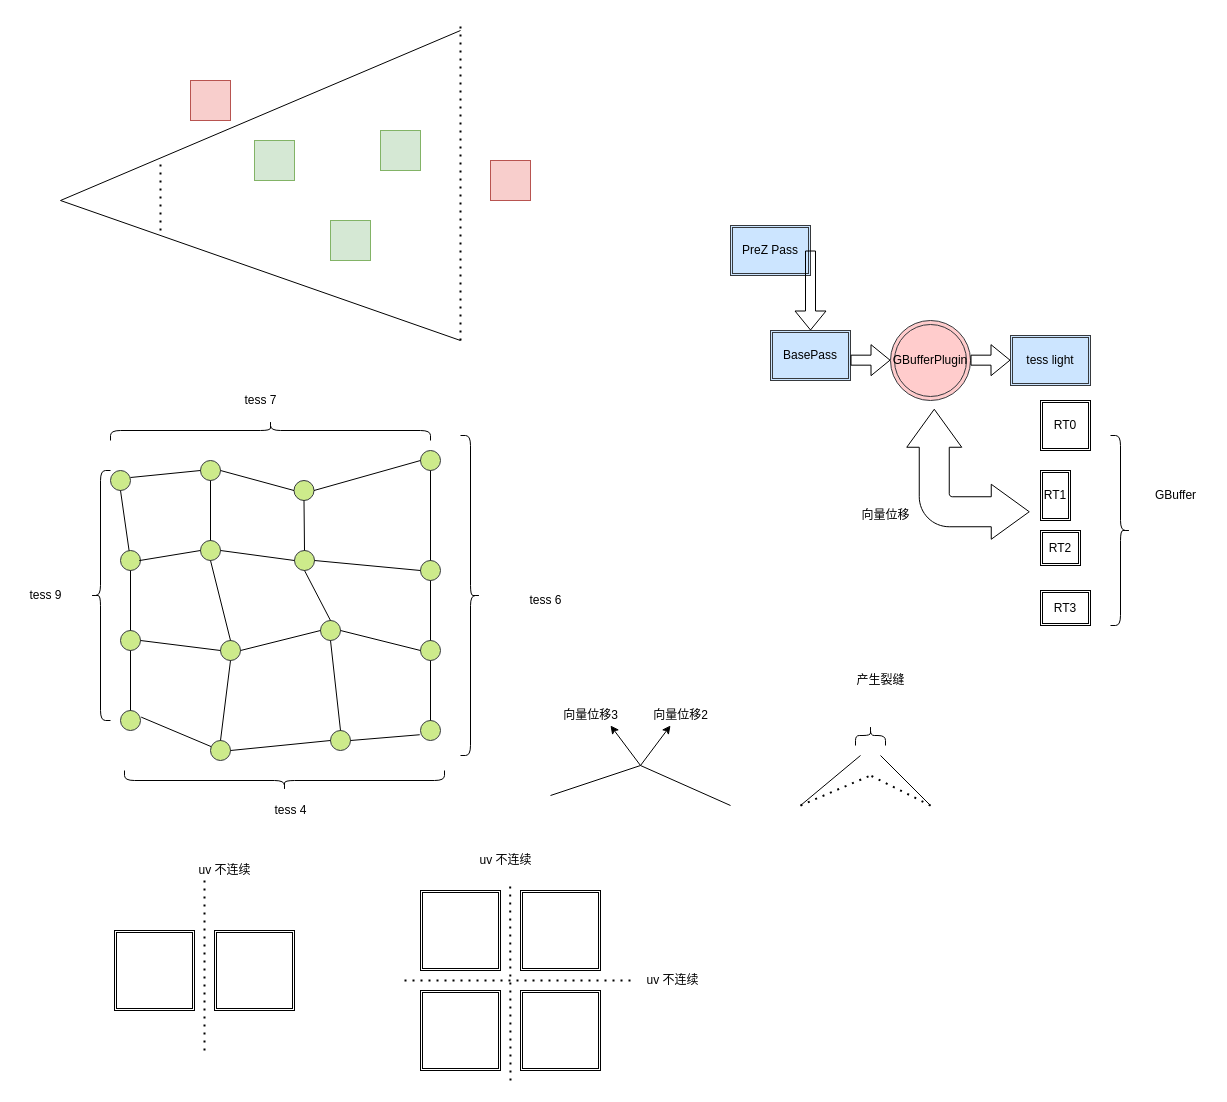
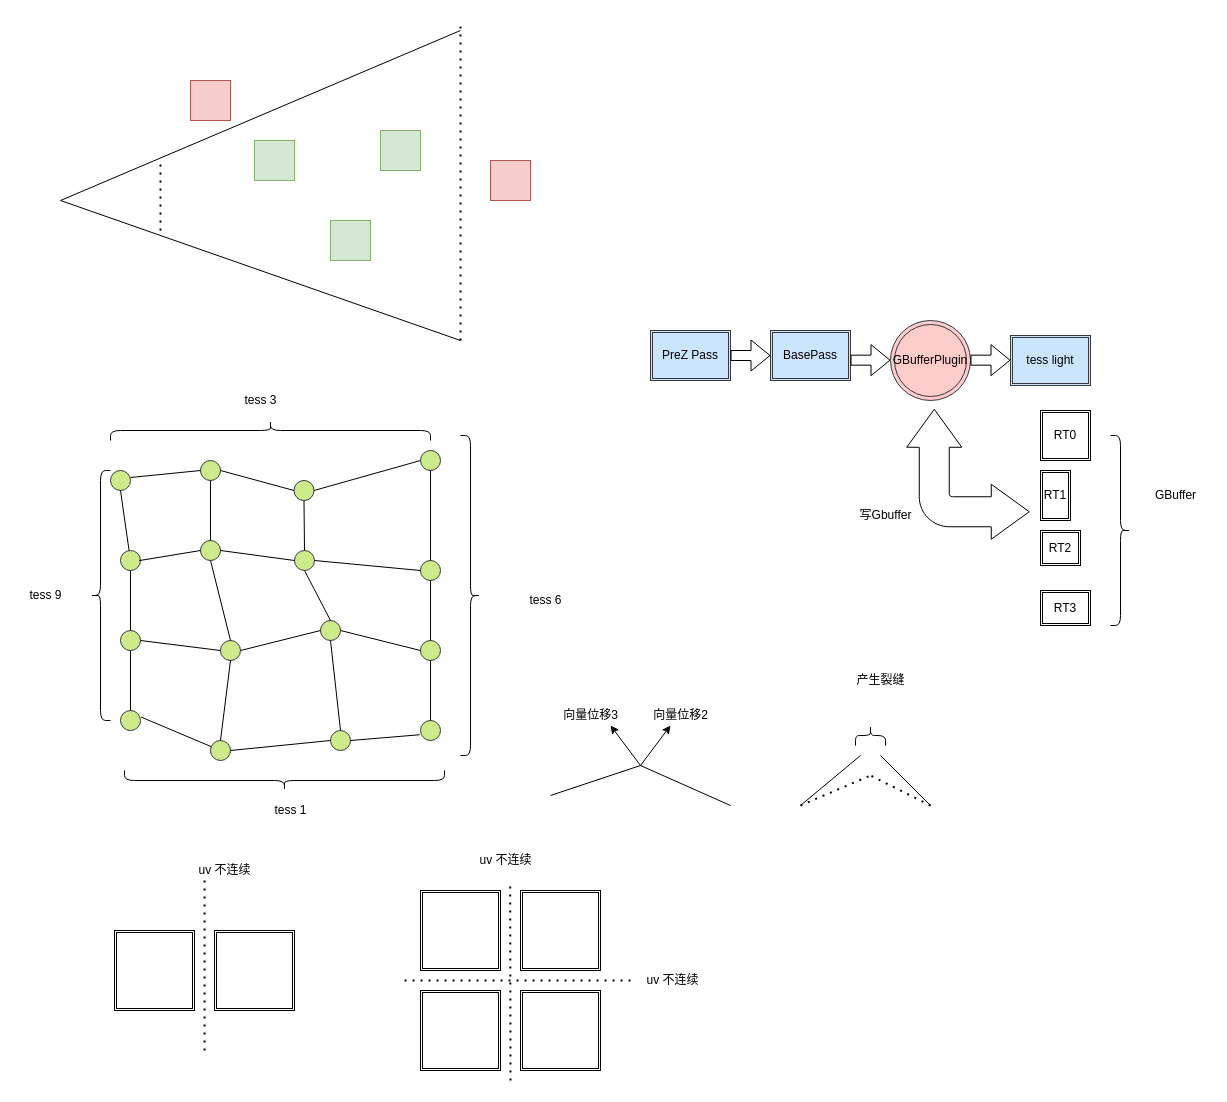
(771, 251) -> (691, 356)
(261, 401) -> (261, 401)
(1066, 426) -> (1066, 436)
(886, 516) -> (886, 516)
(291, 811) -> (291, 811)
